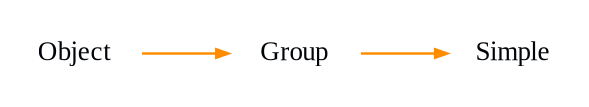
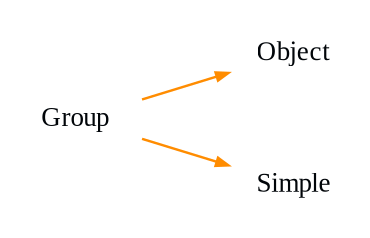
(179, 54) -> (179, 88)
